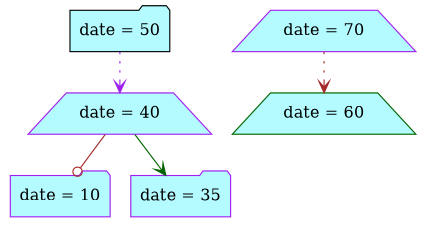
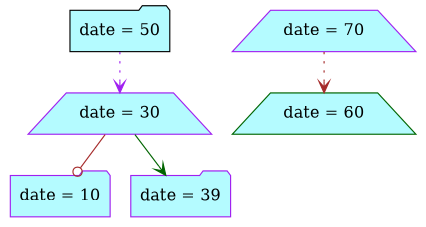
(120, 114) -> (120, 114)
(181, 196) -> (181, 196)
